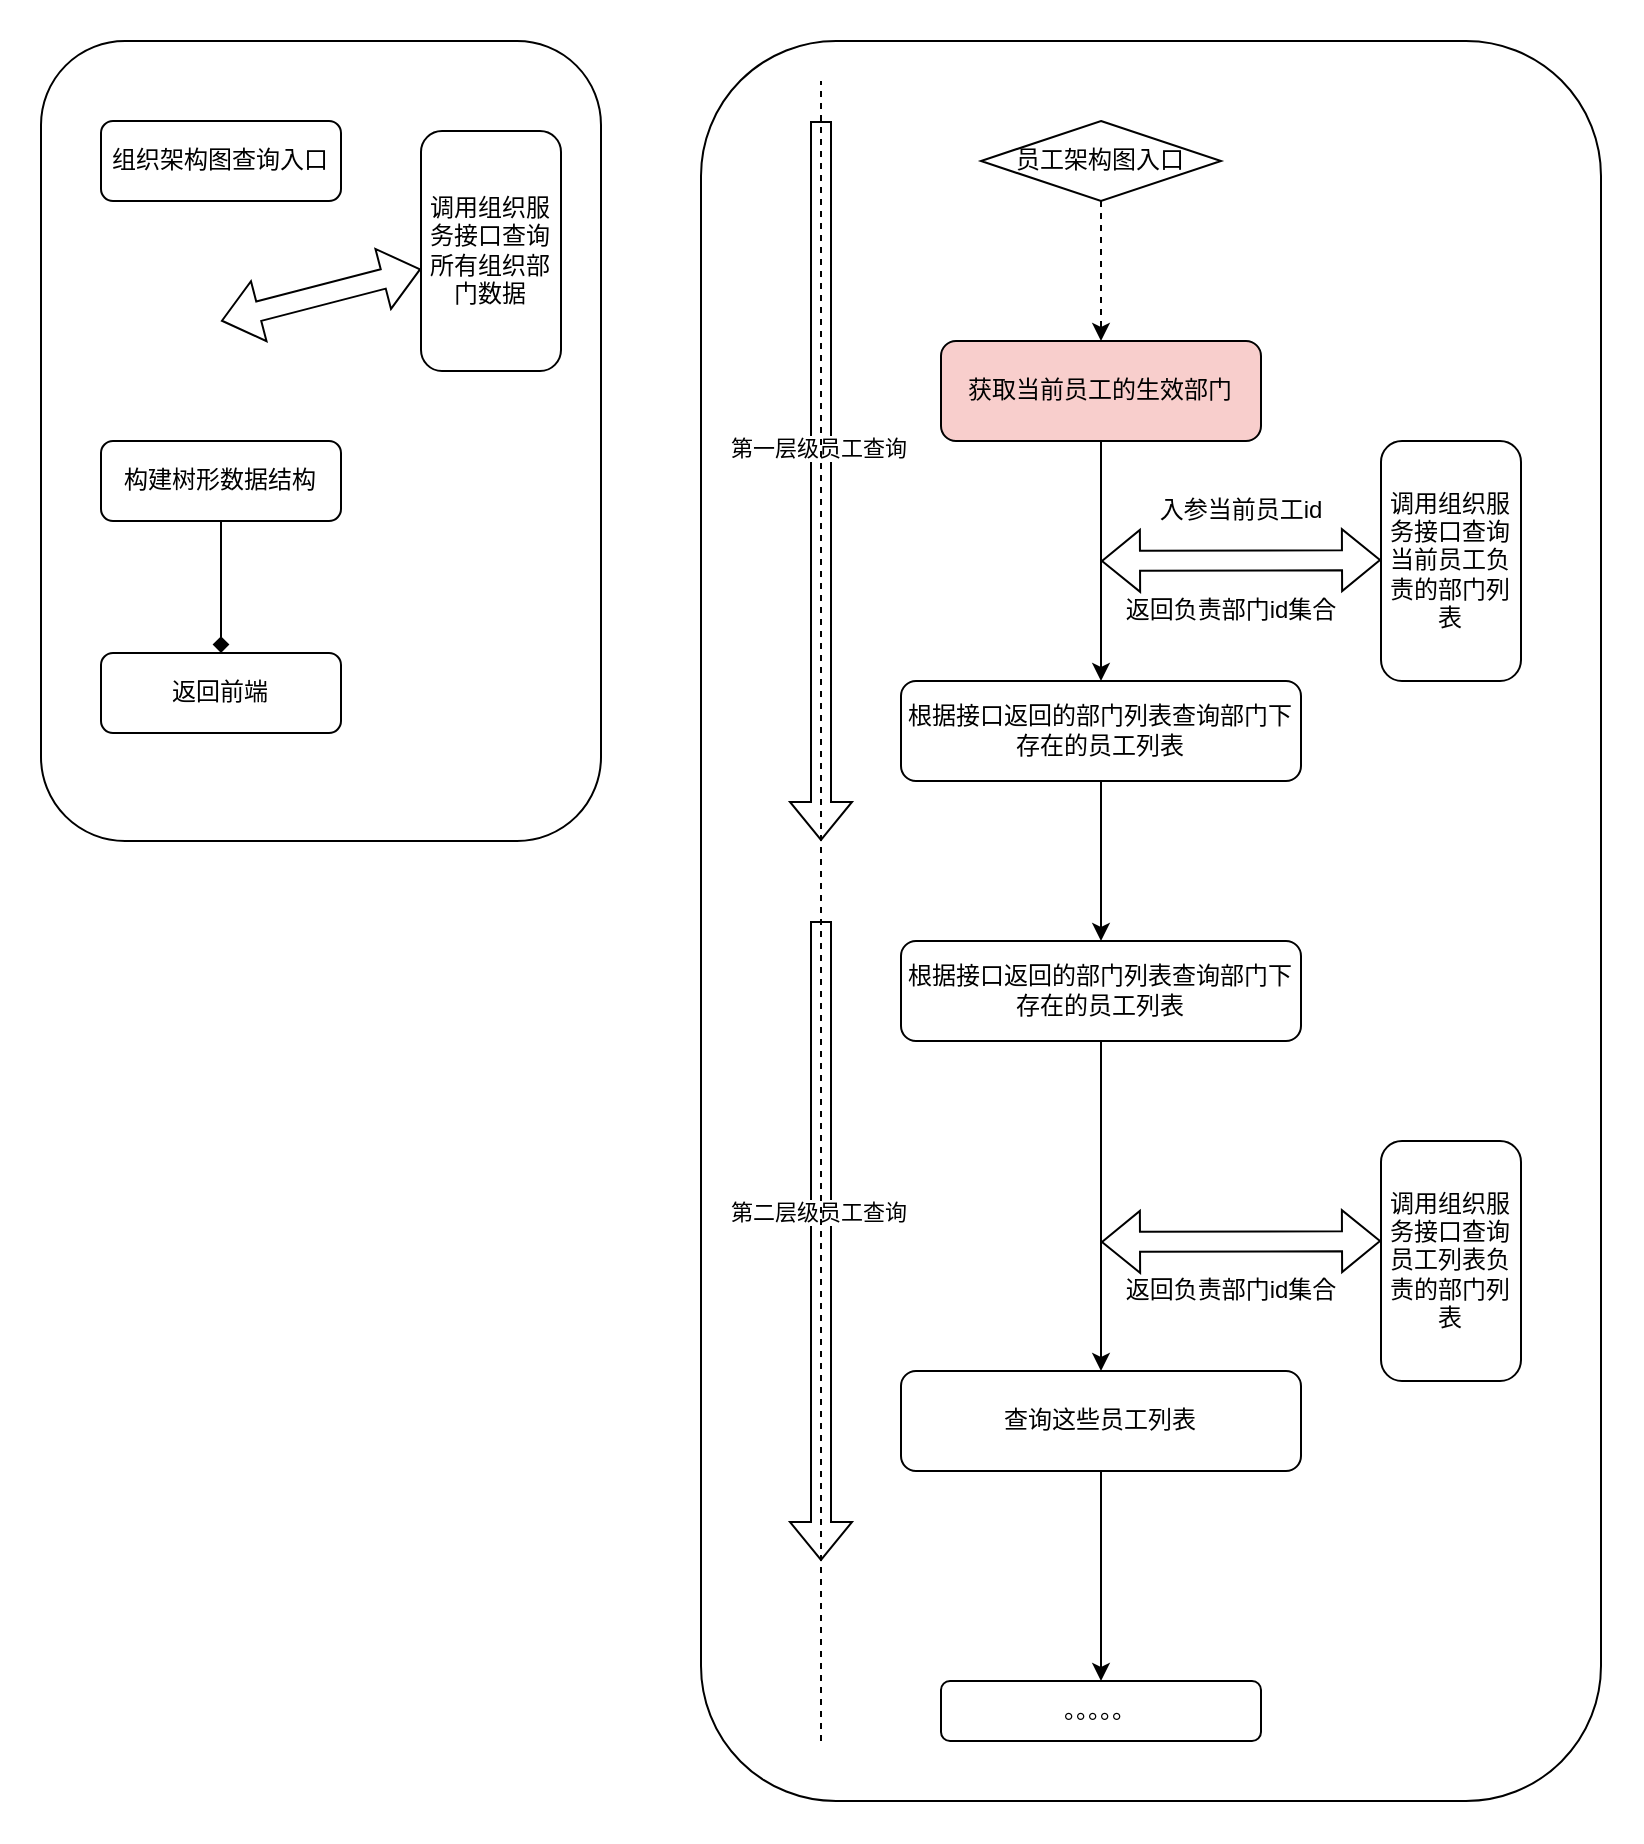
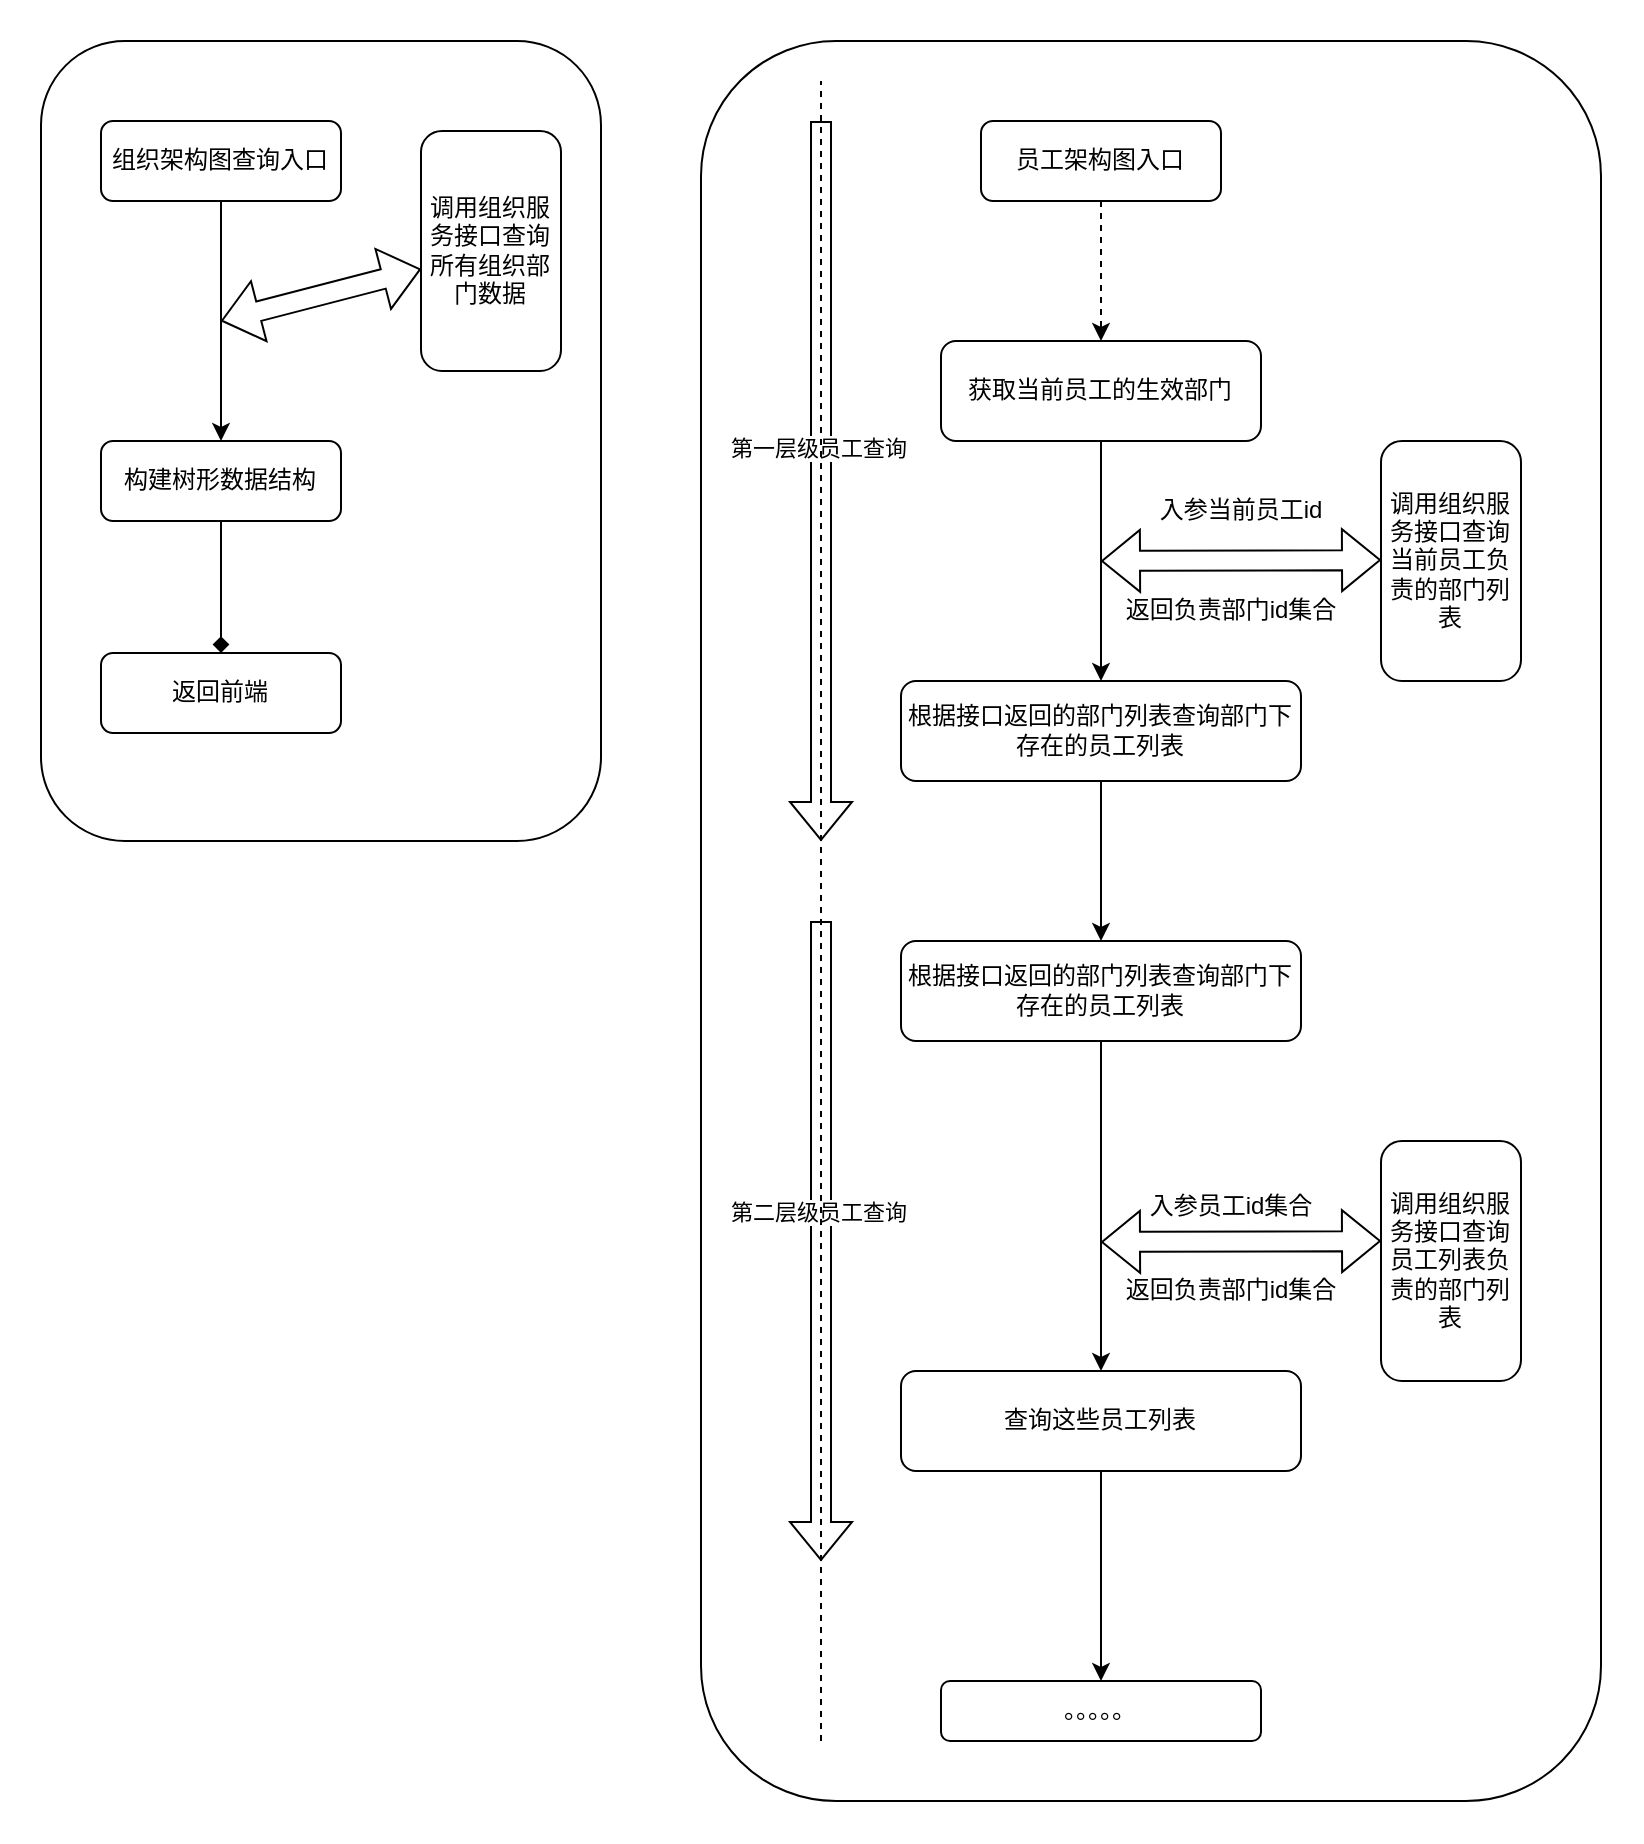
(1101, 161) -> (1101, 161)
none -> (221, 258)
(1101, 391) -> (1101, 391)
none -> (1231, 1207)
